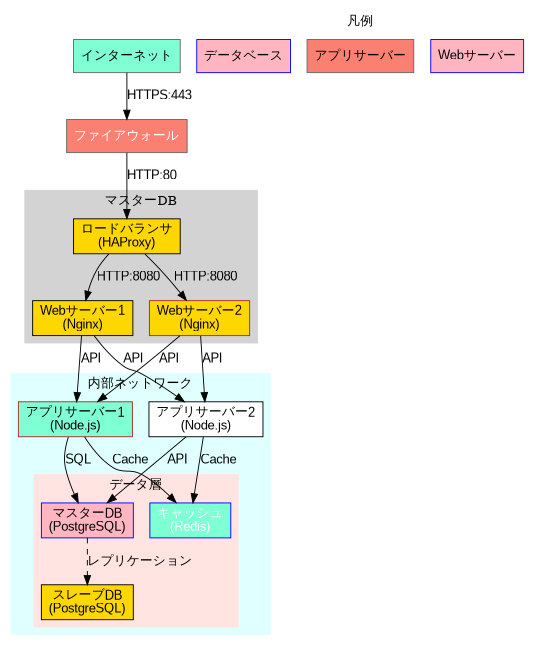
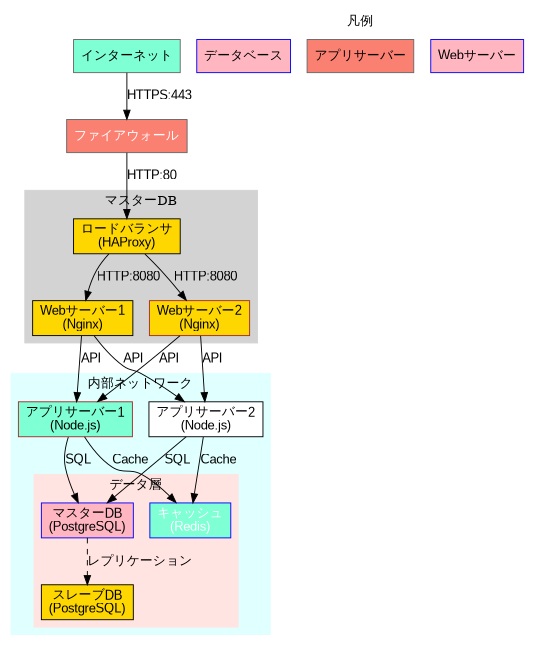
(177, 460) -> (177, 460)
